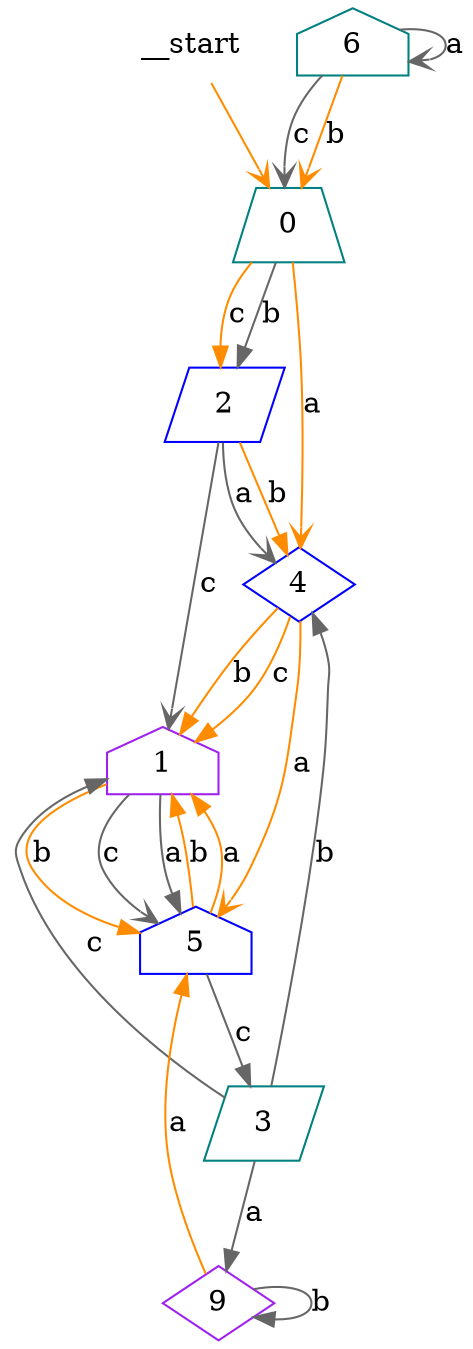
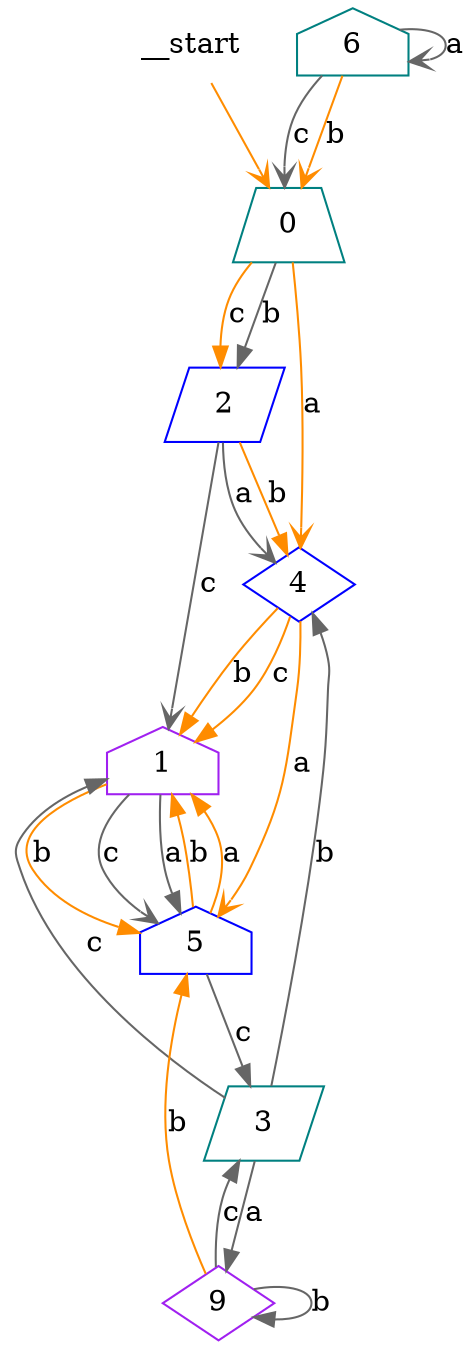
(178, 1124) -> (178, 1124)
none -> (218, 1222)
